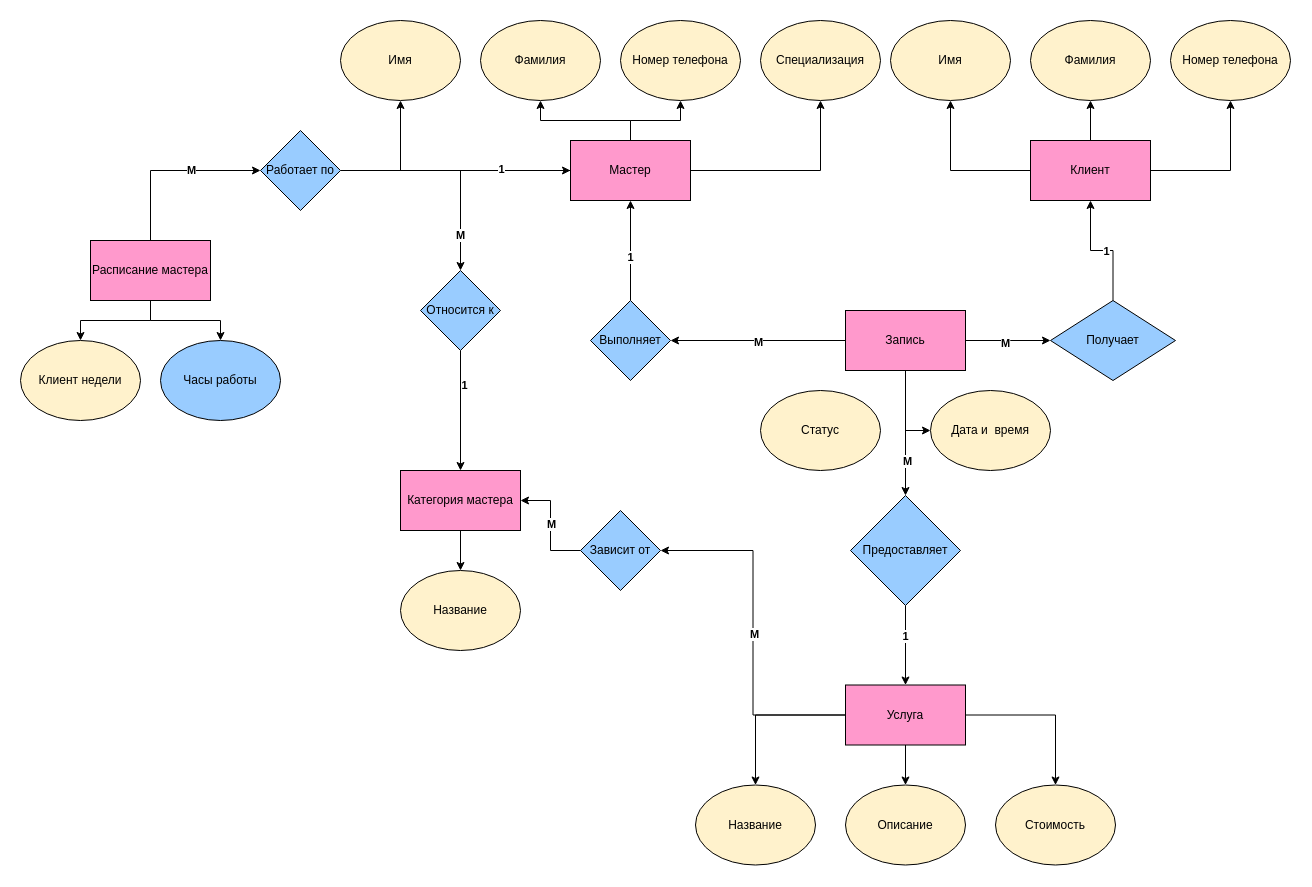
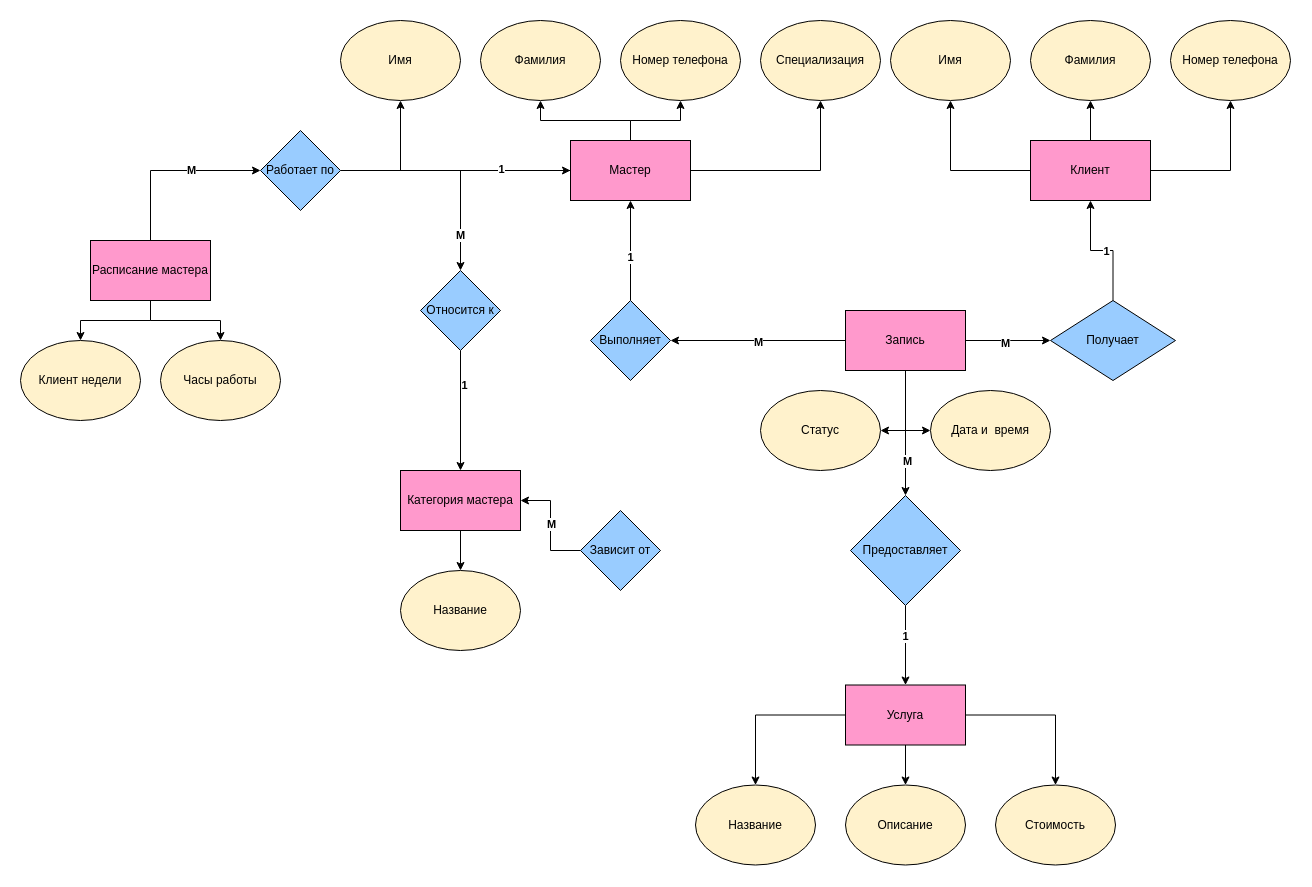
(221, 381) -> (221, 381)
none -> (895, 431)
(753, 590) -> none
